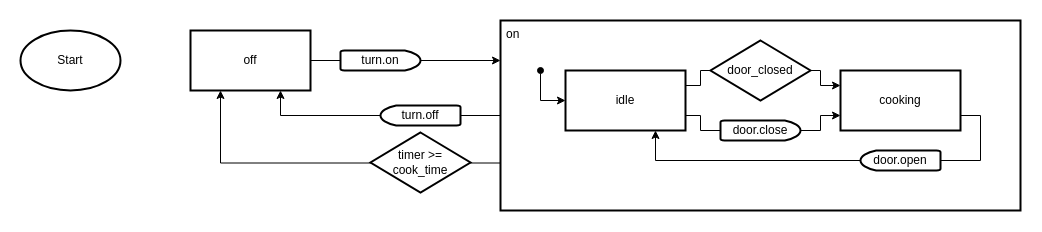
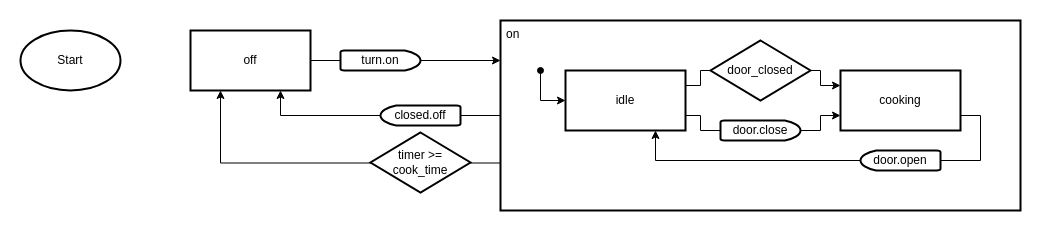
(421, 116) -> (421, 116)
